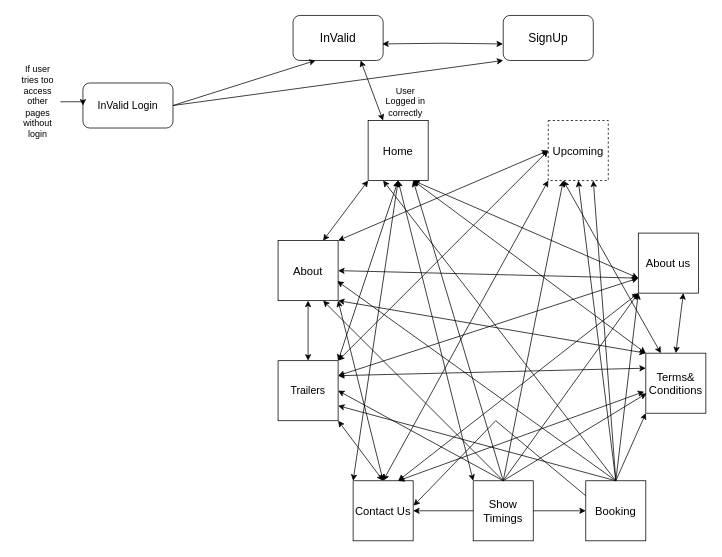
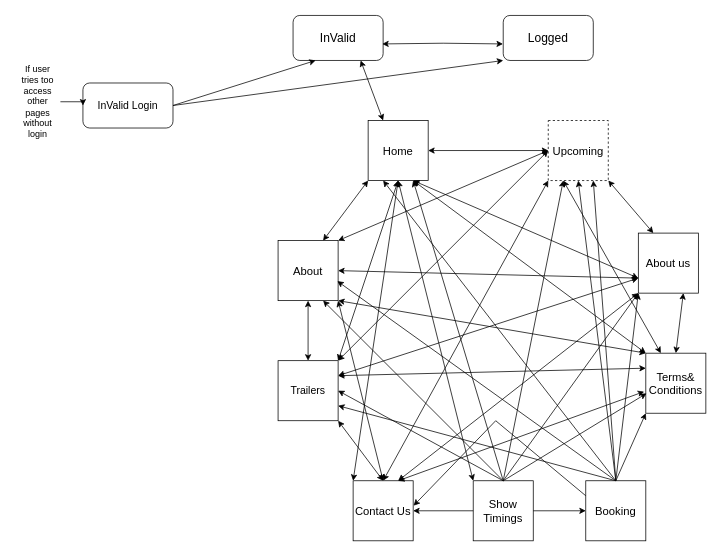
(548, 38) -> (548, 38)
(405, 102) -> none
none -> (488, 150)
none -> (631, 207)
